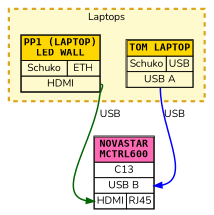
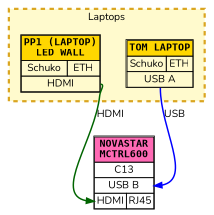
(180, 64) -> (180, 64)
(110, 114) -> (110, 114)
